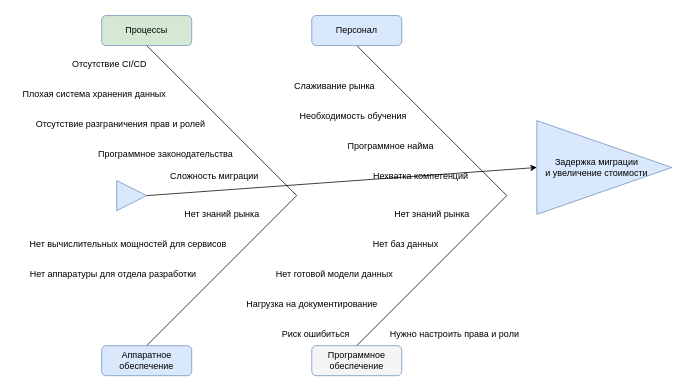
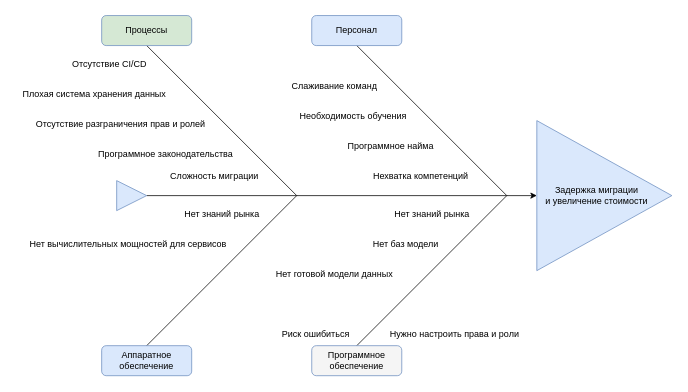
(335, 87) -> (335, 87)
(604, 167) -> (604, 195)
(406, 244) -> (406, 244)
(113, 274) -> none
(312, 304) -> none
